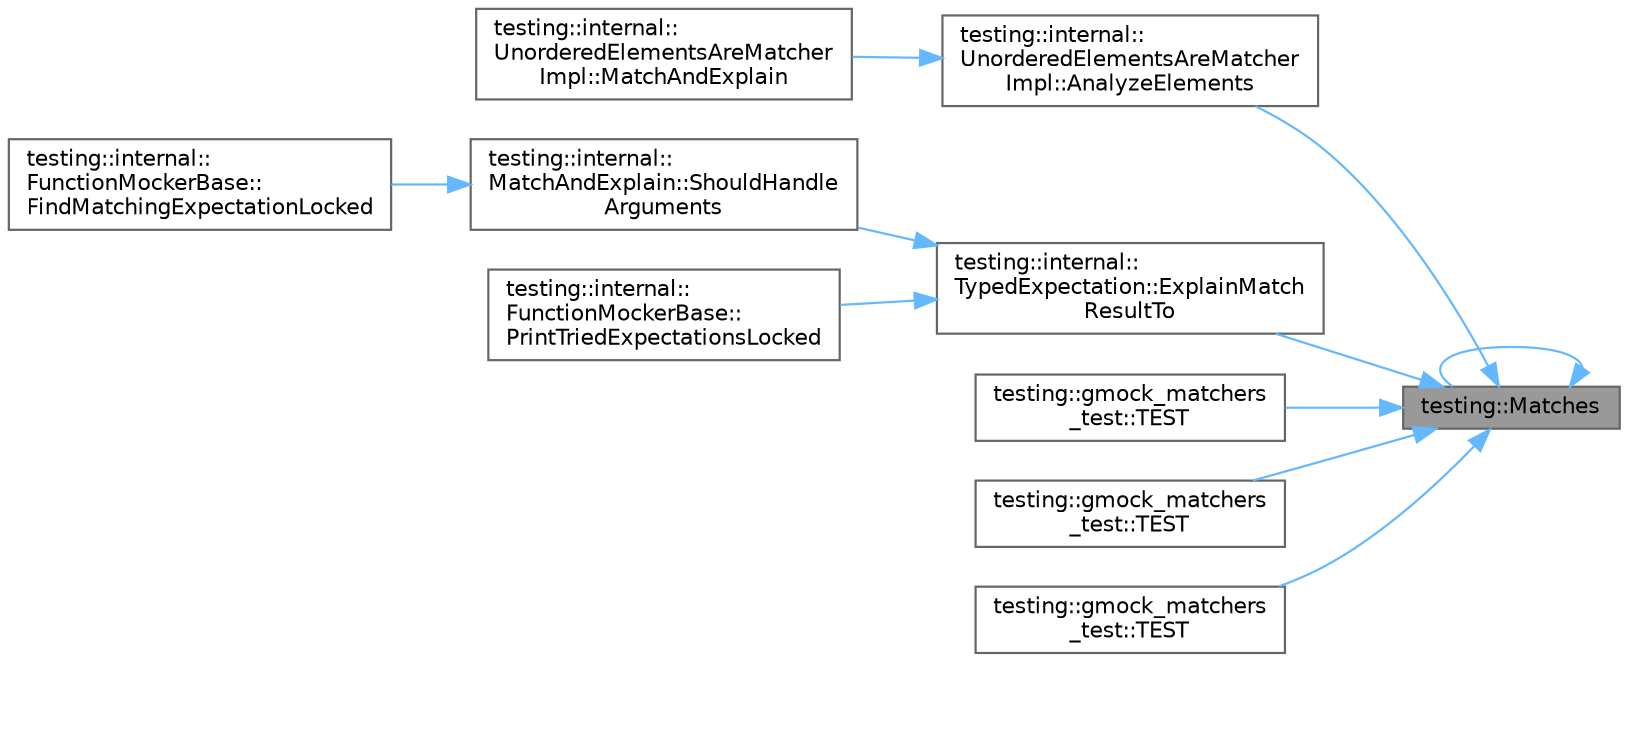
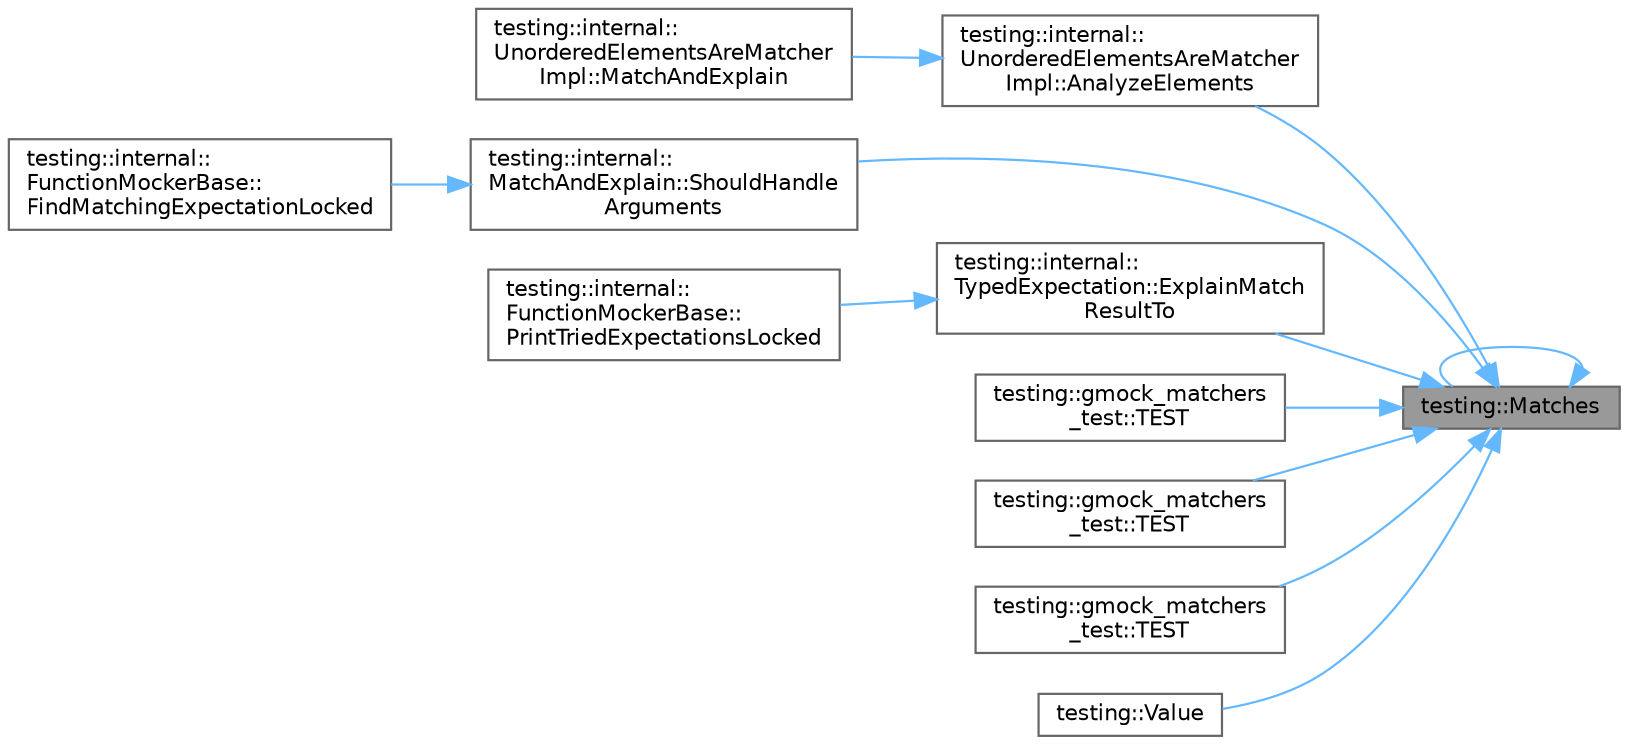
(886, 234) -> (1202, 184)
none -> (1130, 715)
